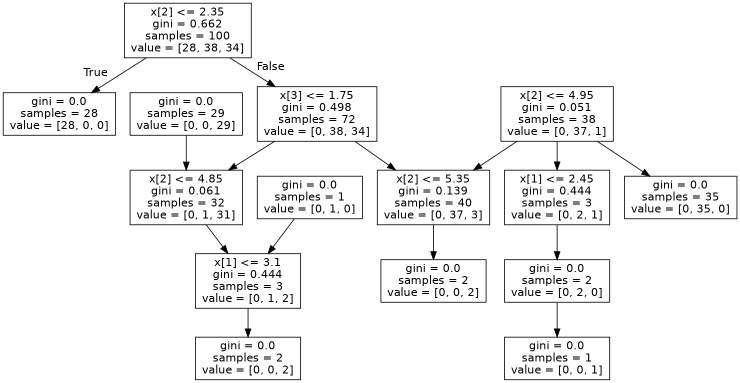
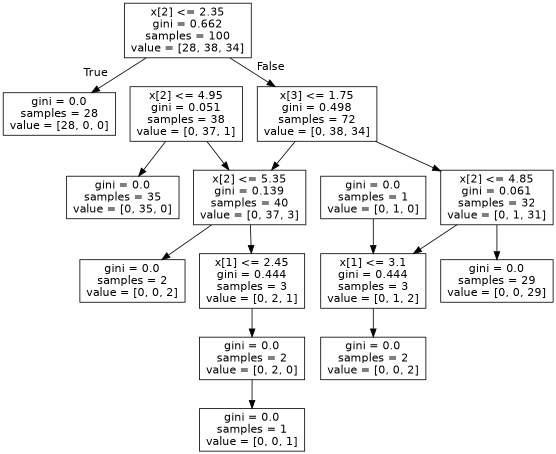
(186, 149) -> (497, 238)
(557, 152) -> (251, 235)
